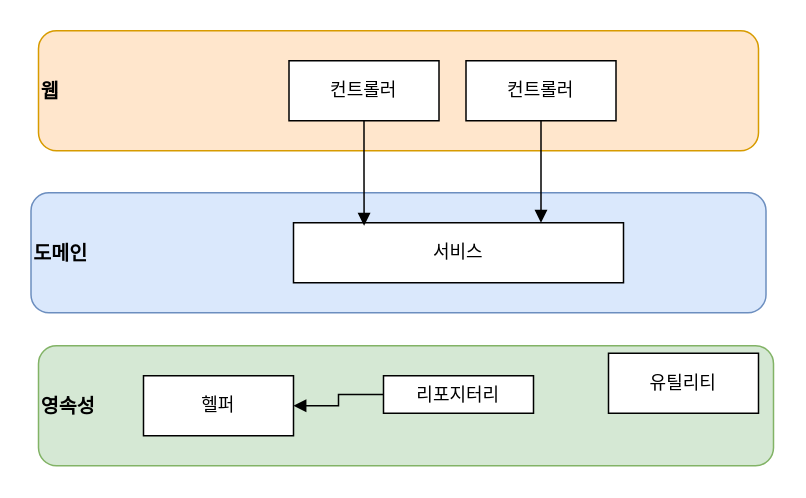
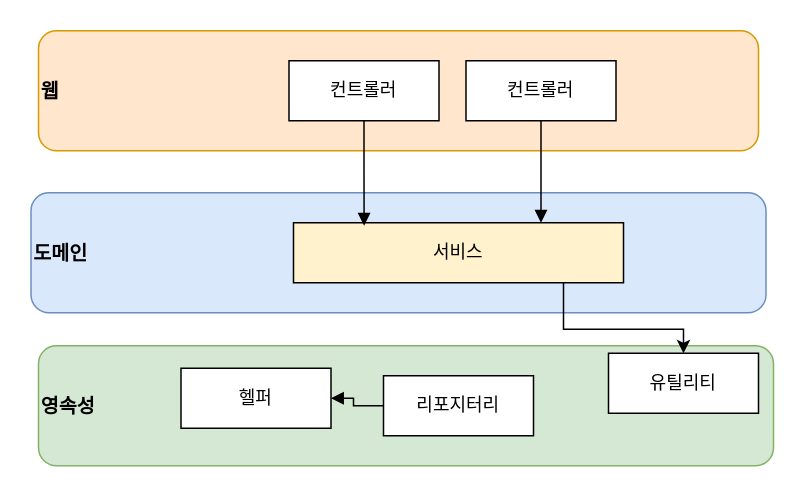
(458, 253) -> (458, 253)
none -> (607, 329)
(458, 395) -> (458, 406)
(218, 406) -> (256, 398)
